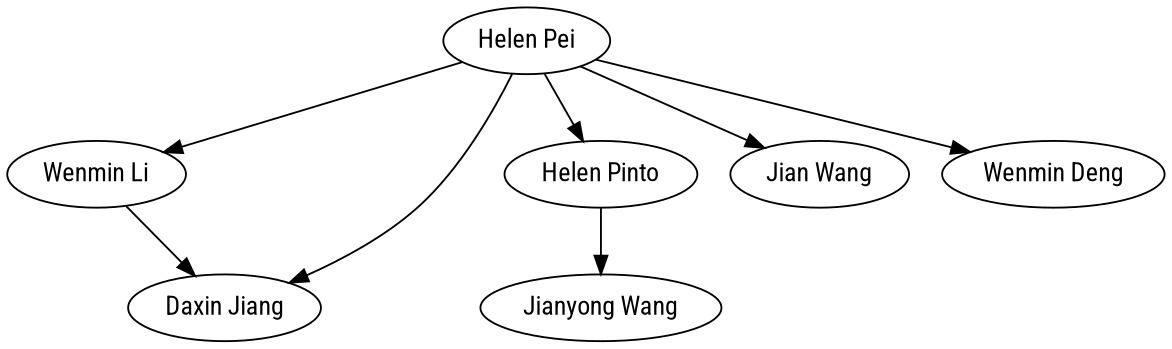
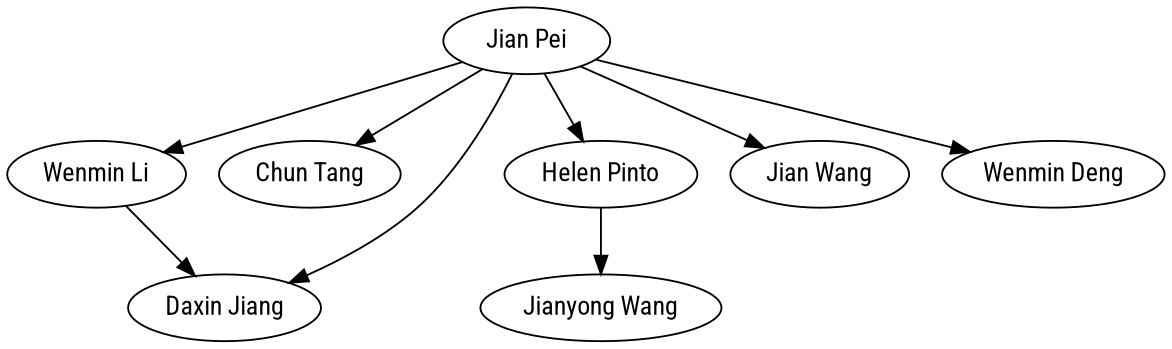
(527, 41) -> (527, 41)
none -> (310, 174)
